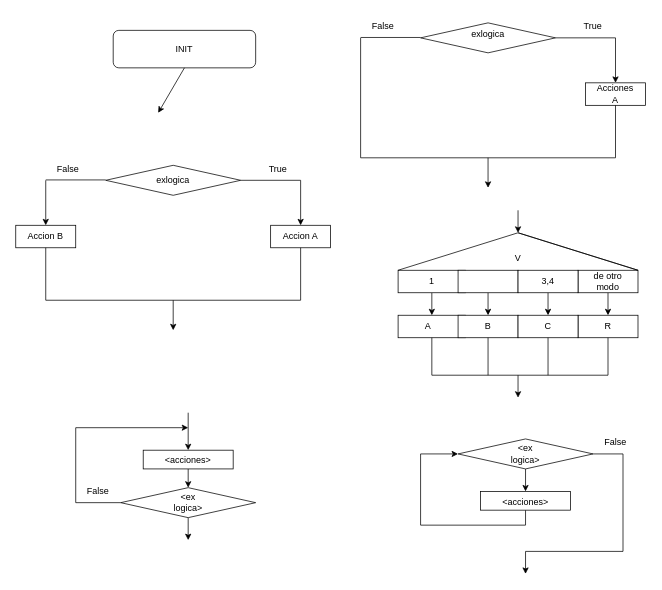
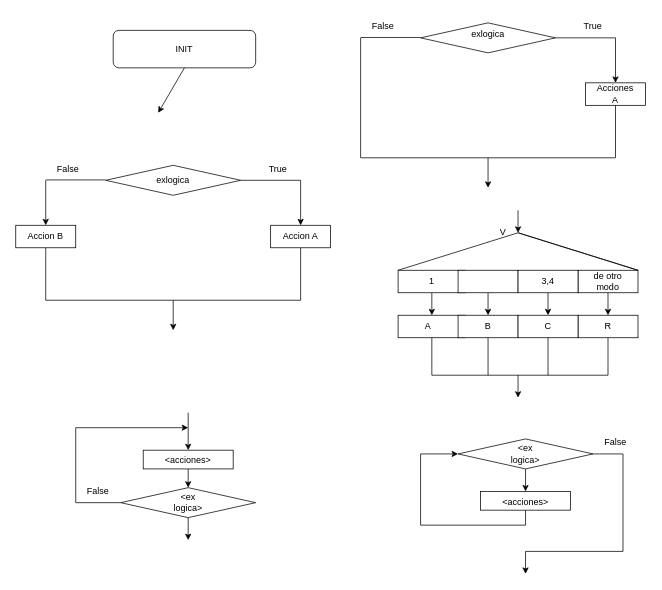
(518, 258) -> (503, 232)
